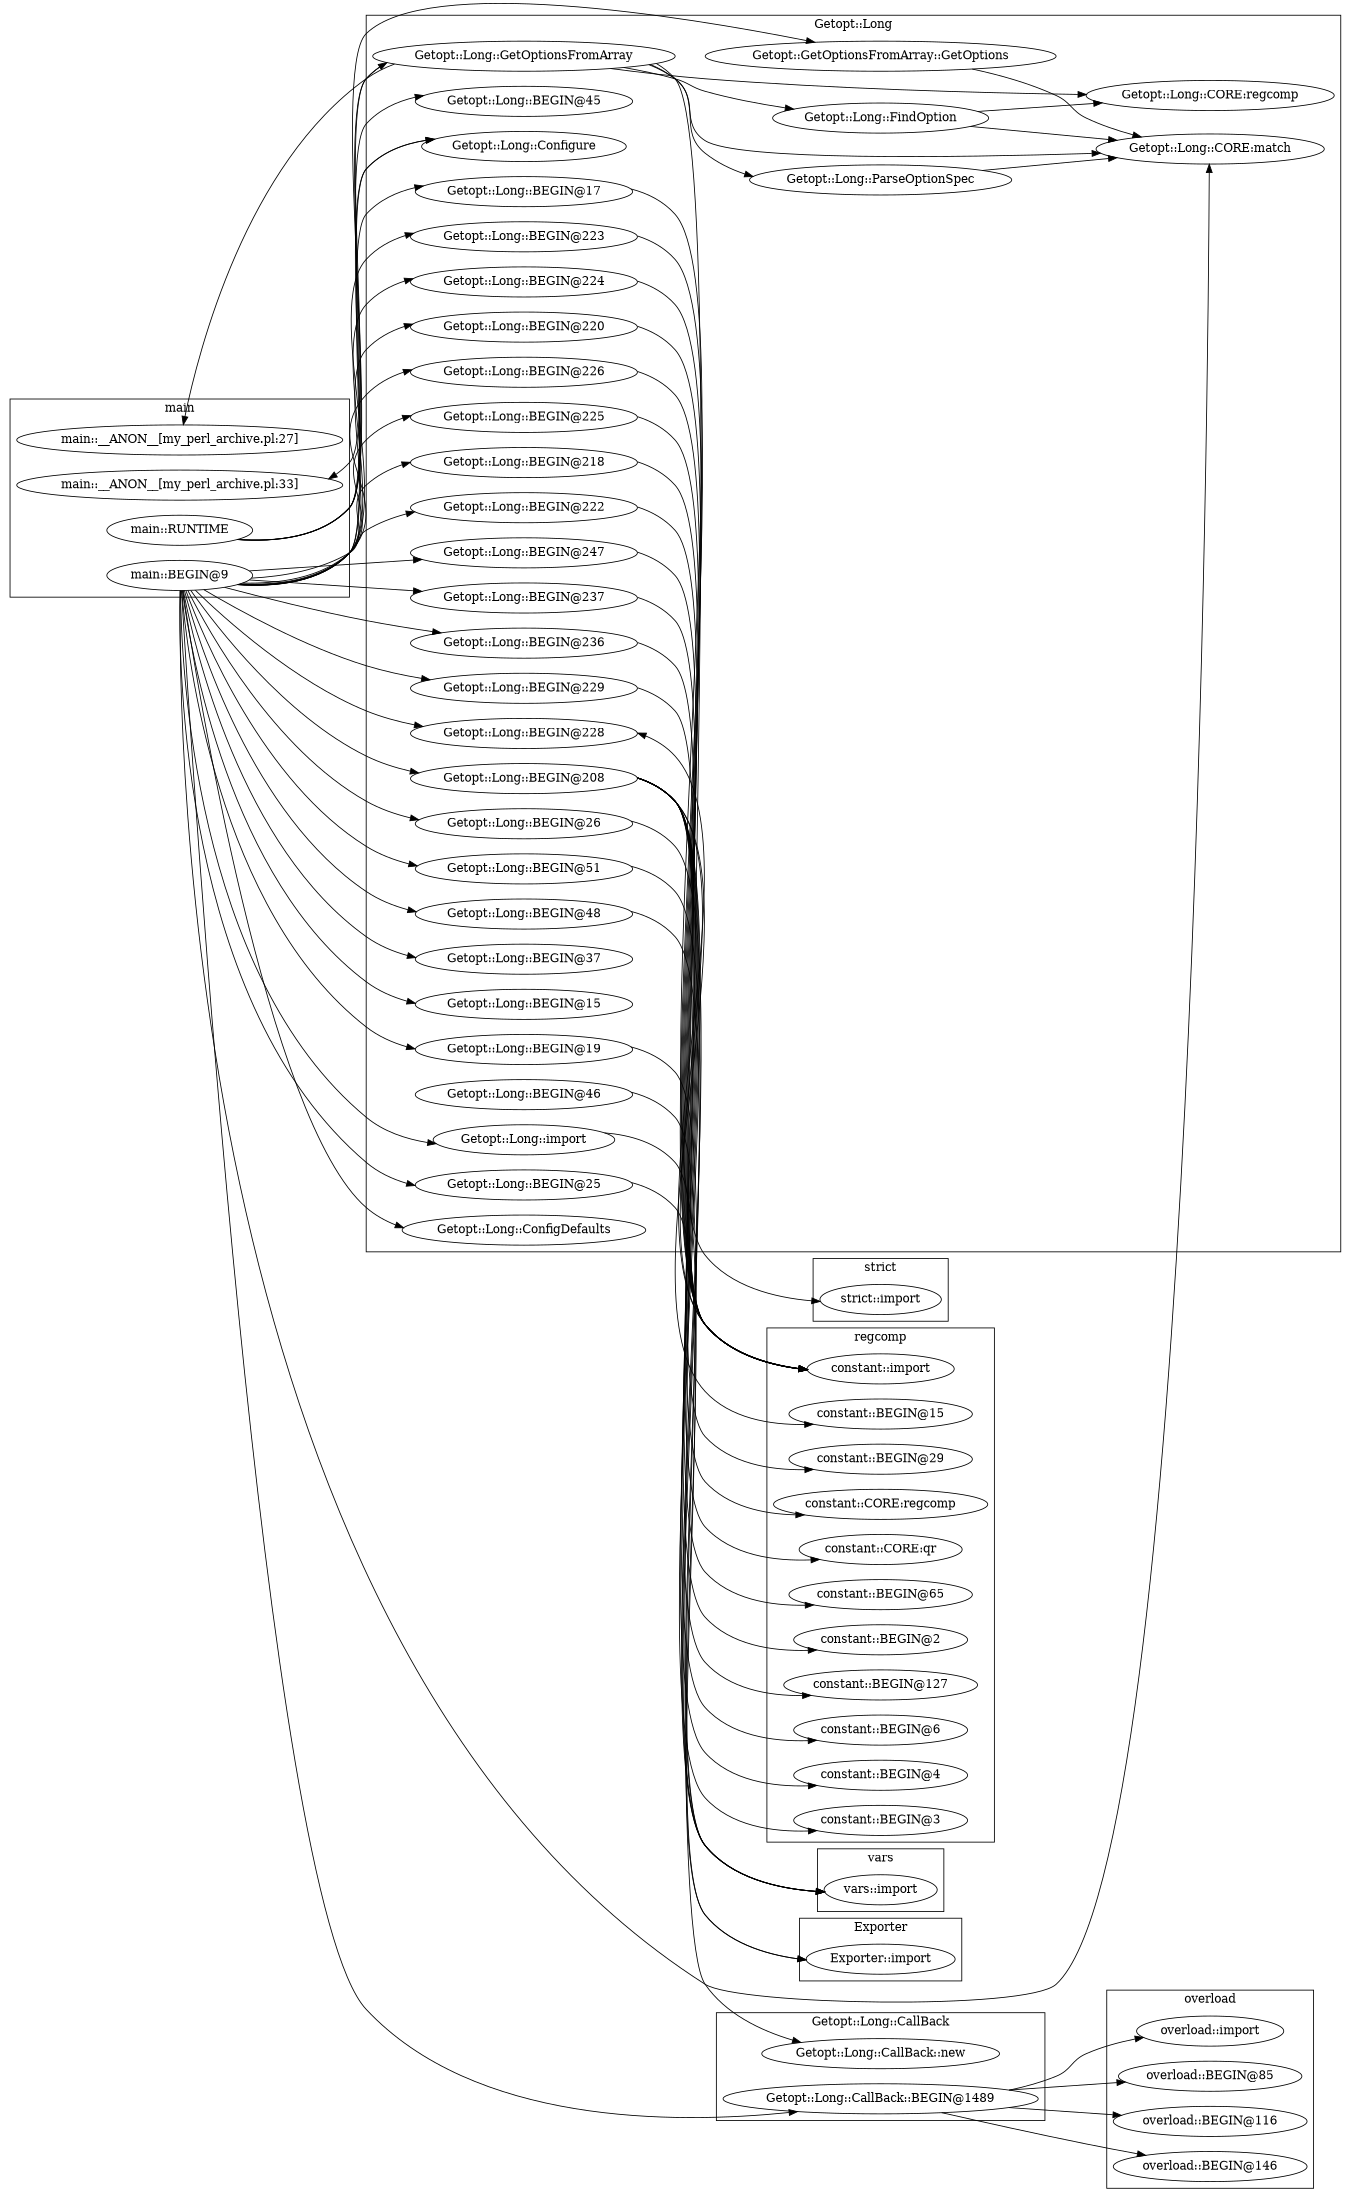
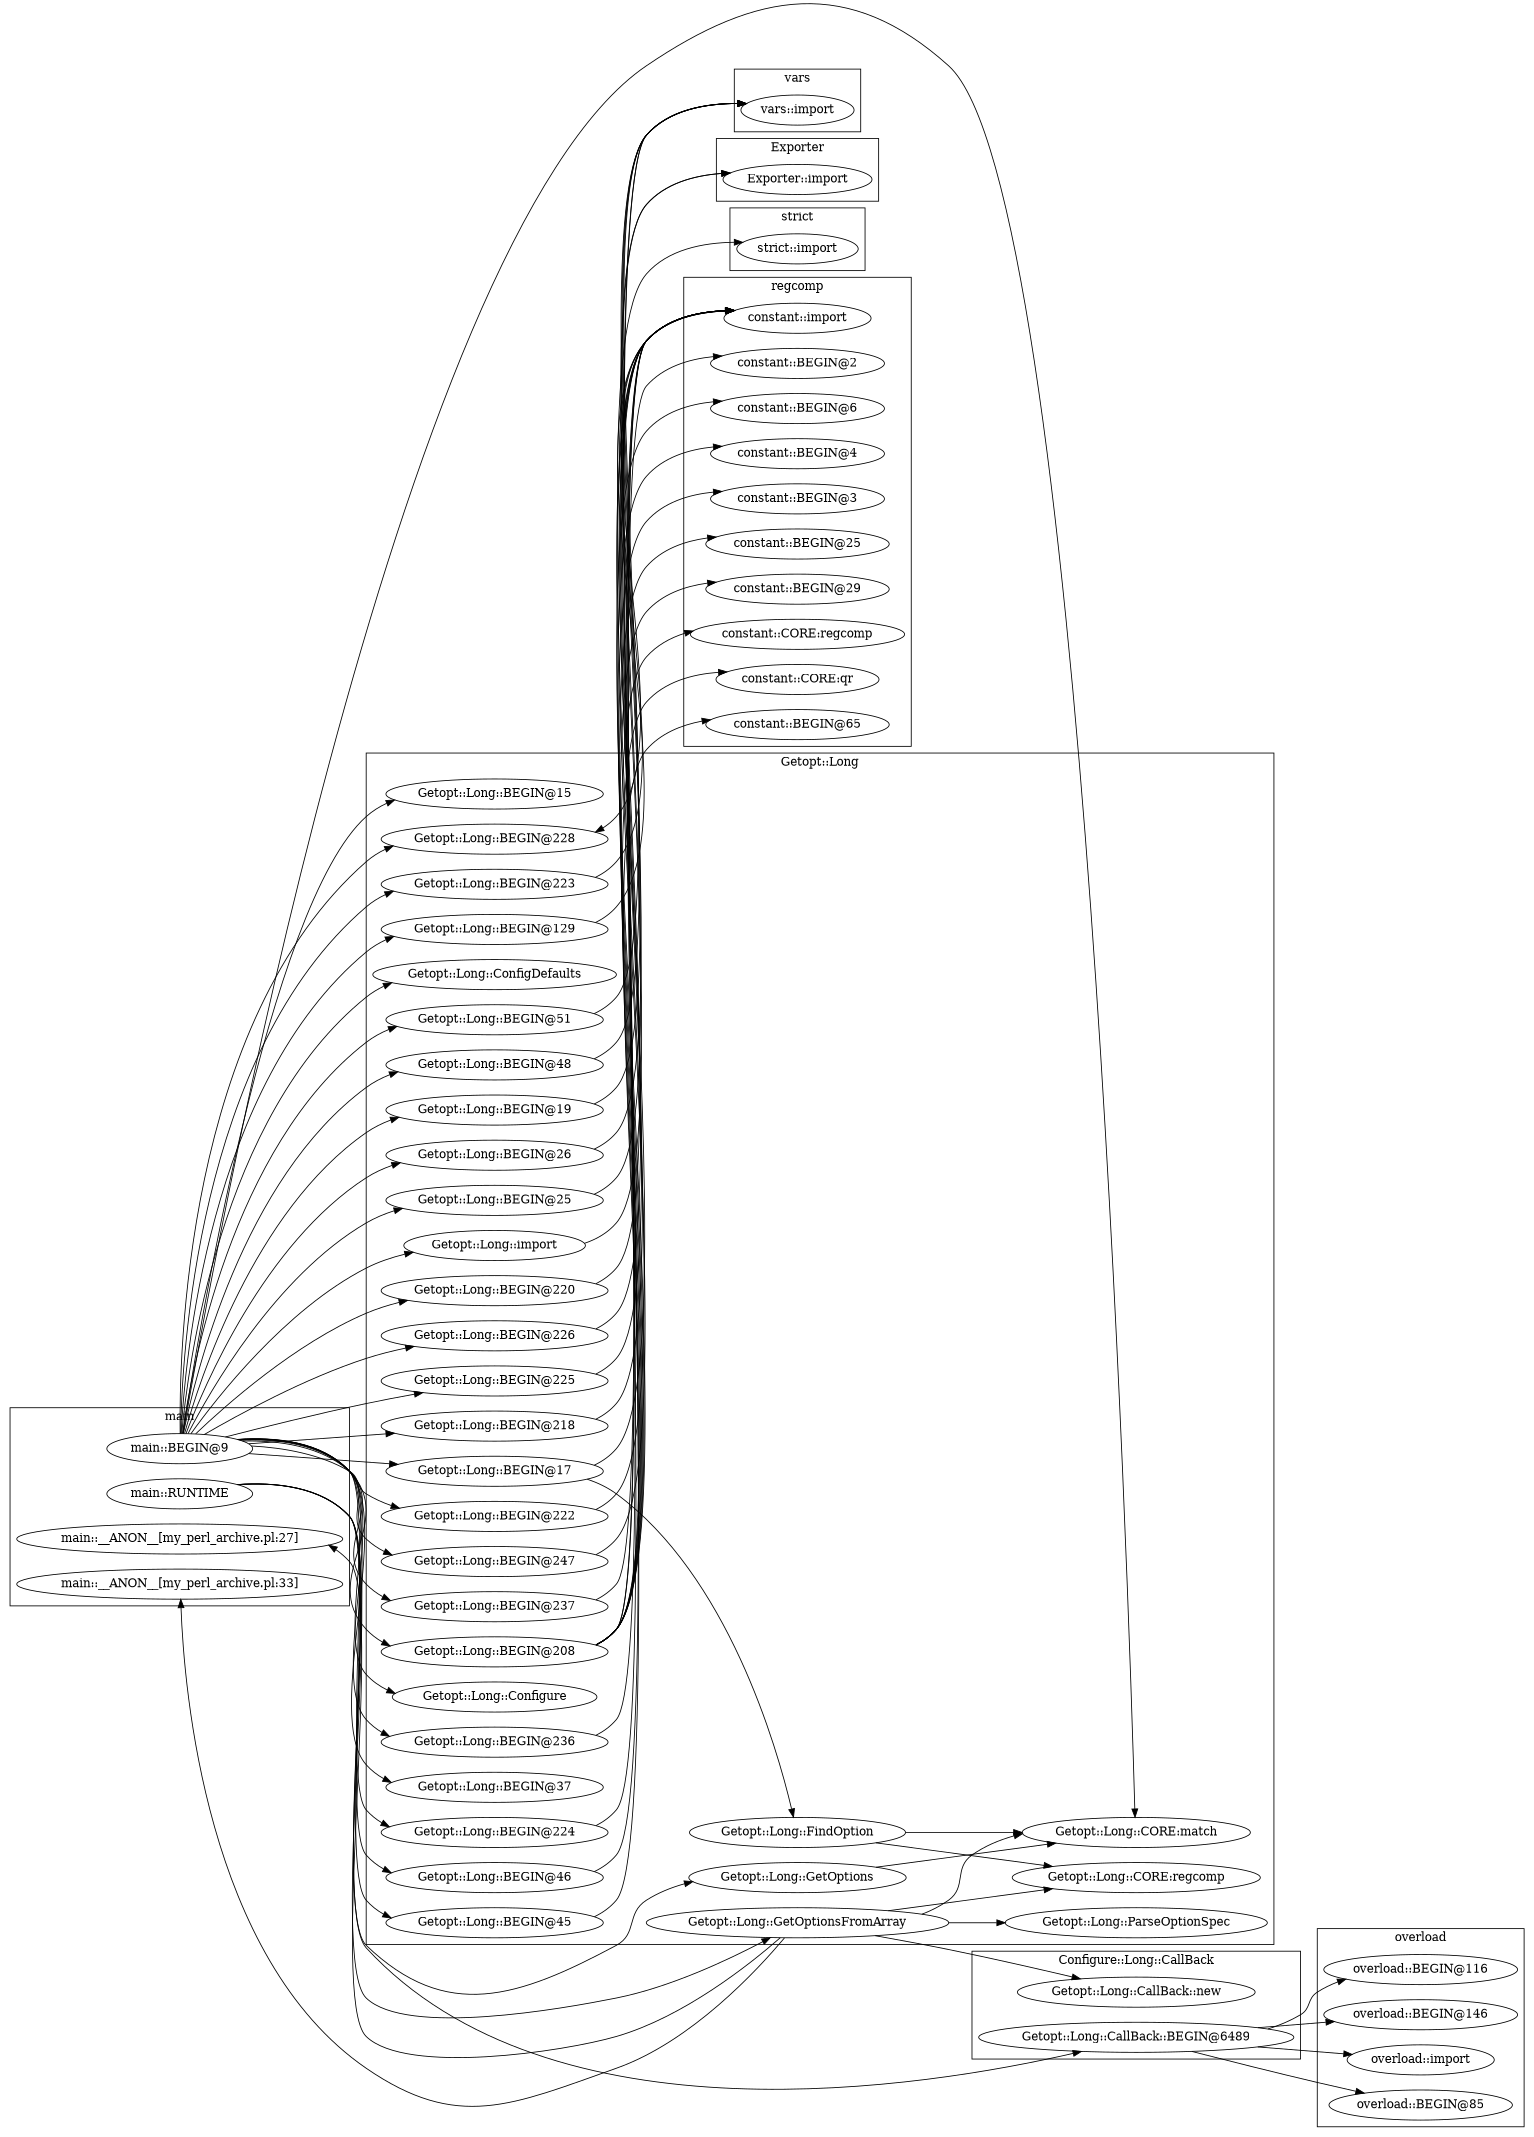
(881, 56) -> (797, 1878)
(703, 91) -> (721, 1622)
(1045, 164) -> none
(359, 365) -> (359, 1637)
(524, 688) -> (495, 930)
none -> (630, 982)
(881, 1414) -> (797, 544)
(881, 1685) -> none
(881, 2022) -> (1136, 1961)
(881, 2099) -> (1136, 2037)
